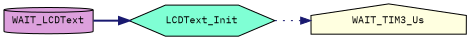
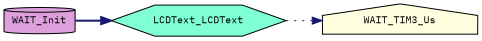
(49, 21) -> (40, 21)
(202, 21) -> (199, 21)
